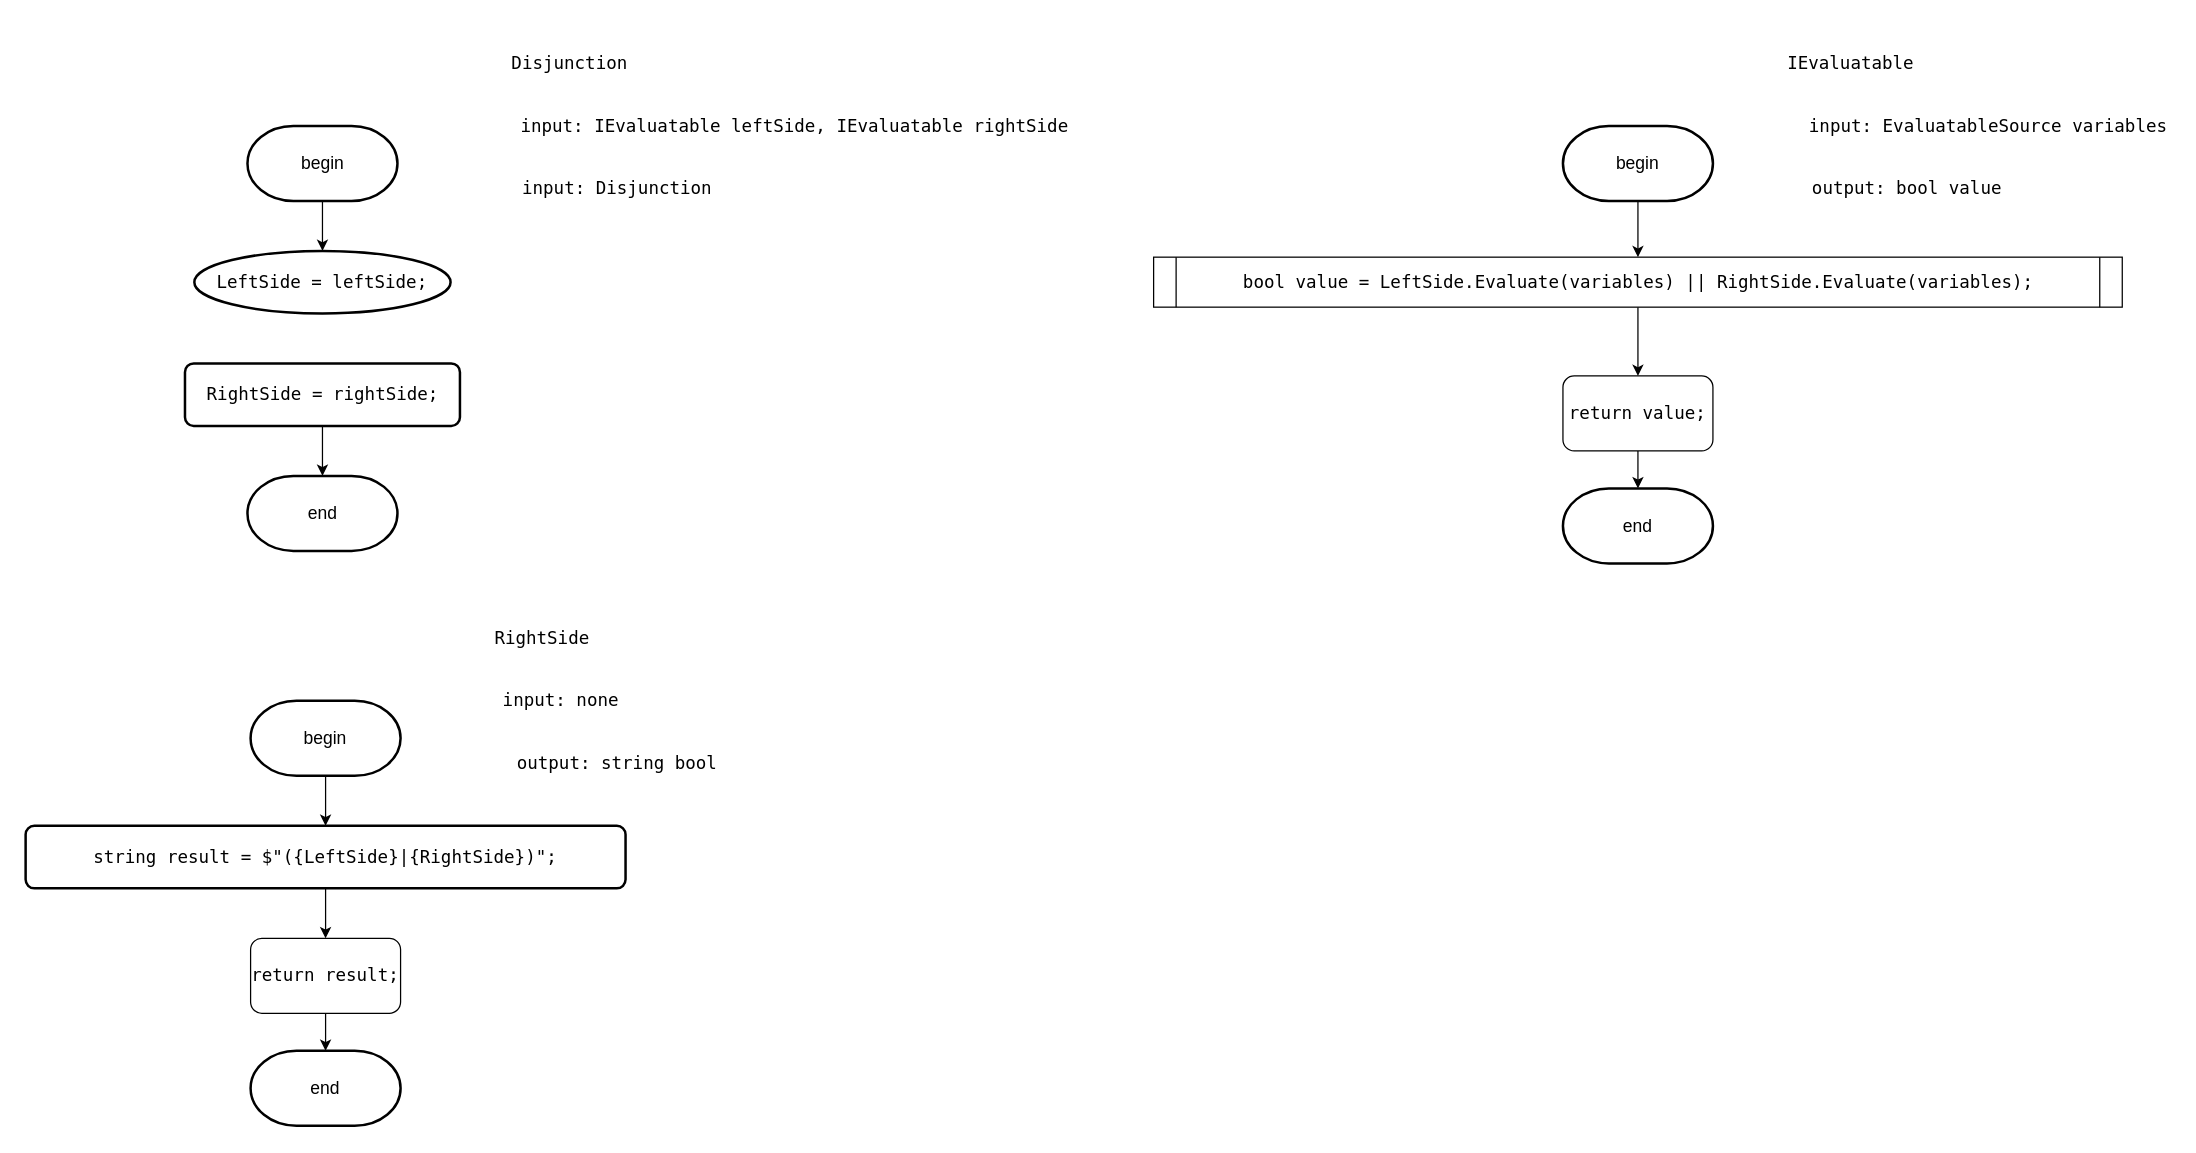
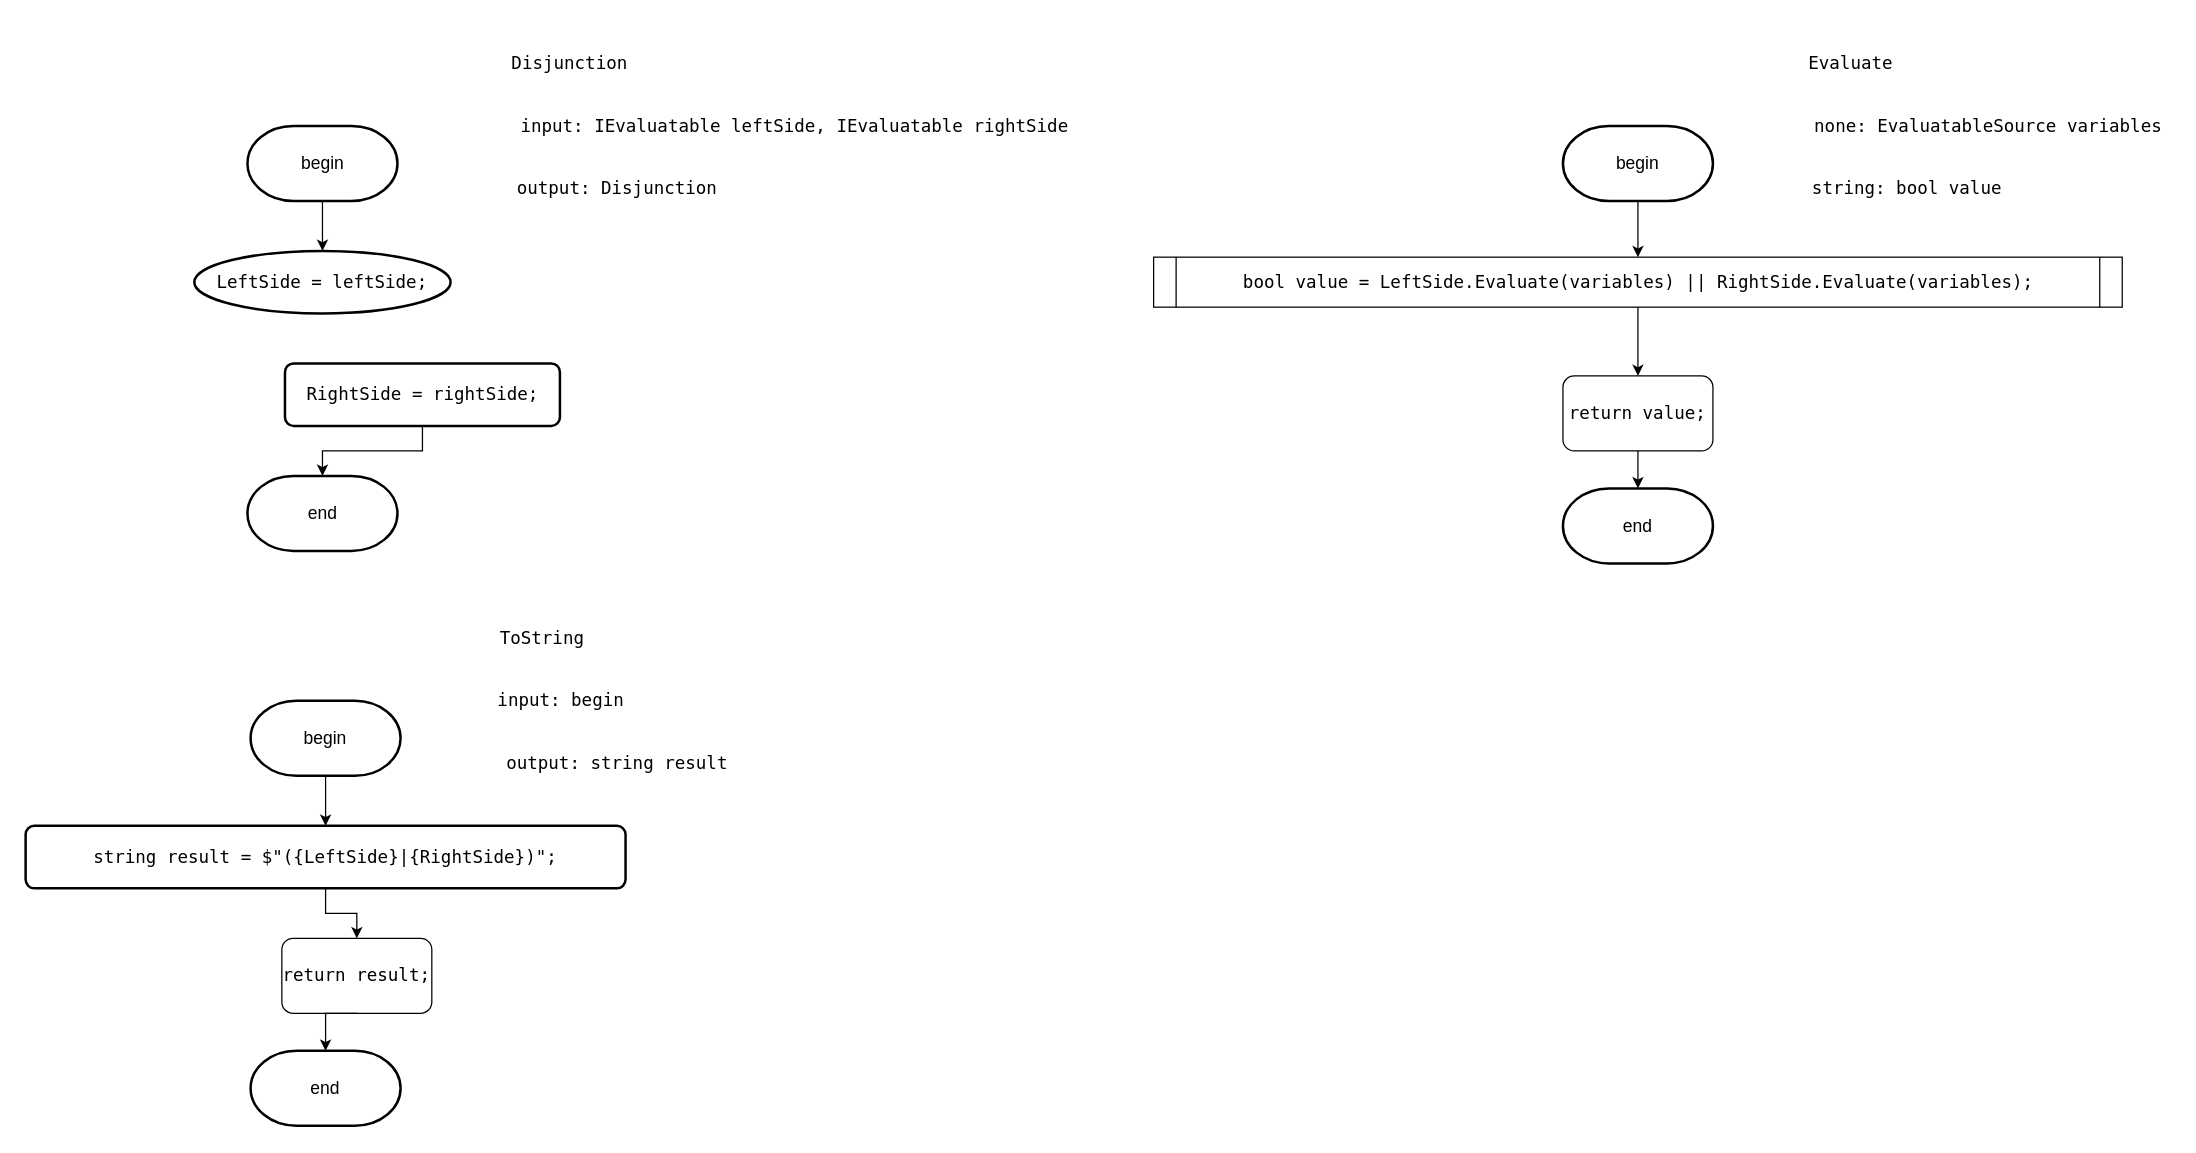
(1851, 63) -> (1851, 63)
(1989, 126) -> (1989, 126)
(618, 188) -> (618, 188)
(1908, 188) -> (1908, 188)
(323, 394) -> (423, 394)
(543, 638) -> (543, 638)
(561, 701) -> (561, 701)
(618, 763) -> (618, 763)
(326, 976) -> (357, 976)
